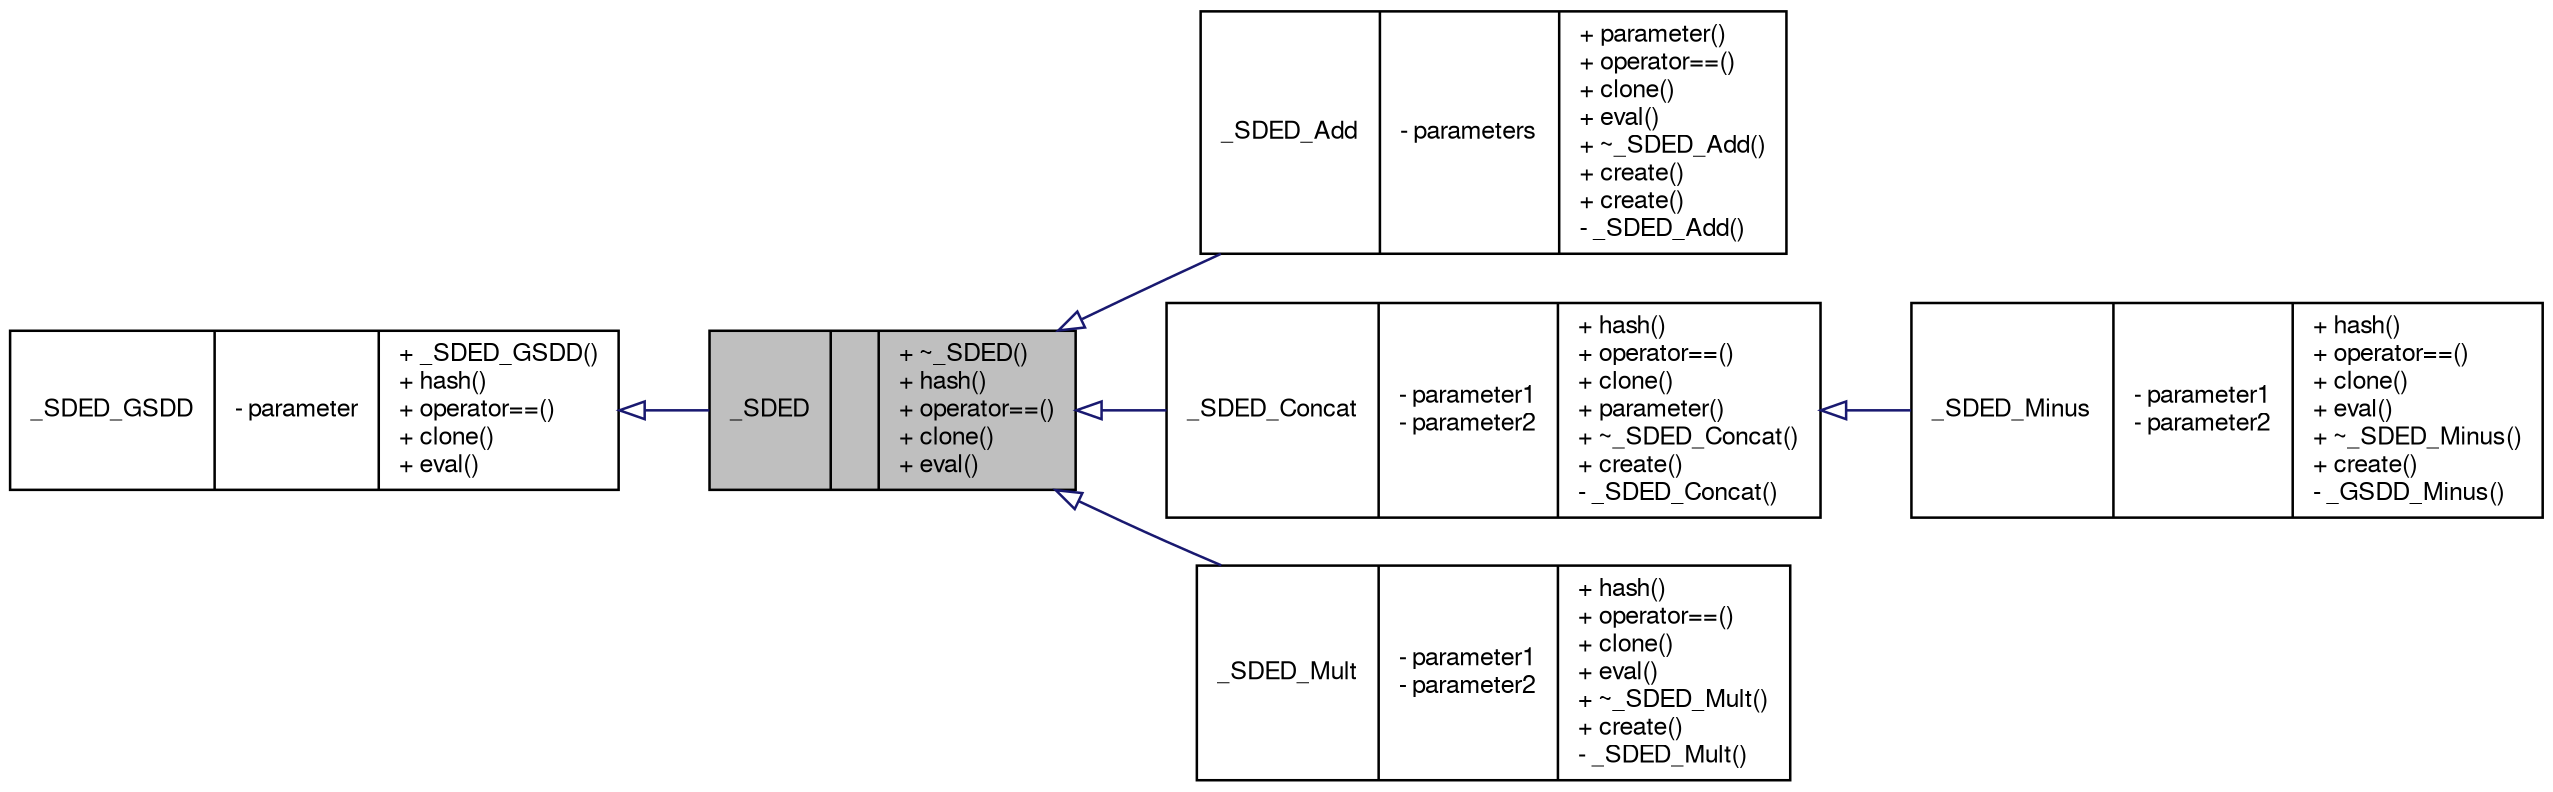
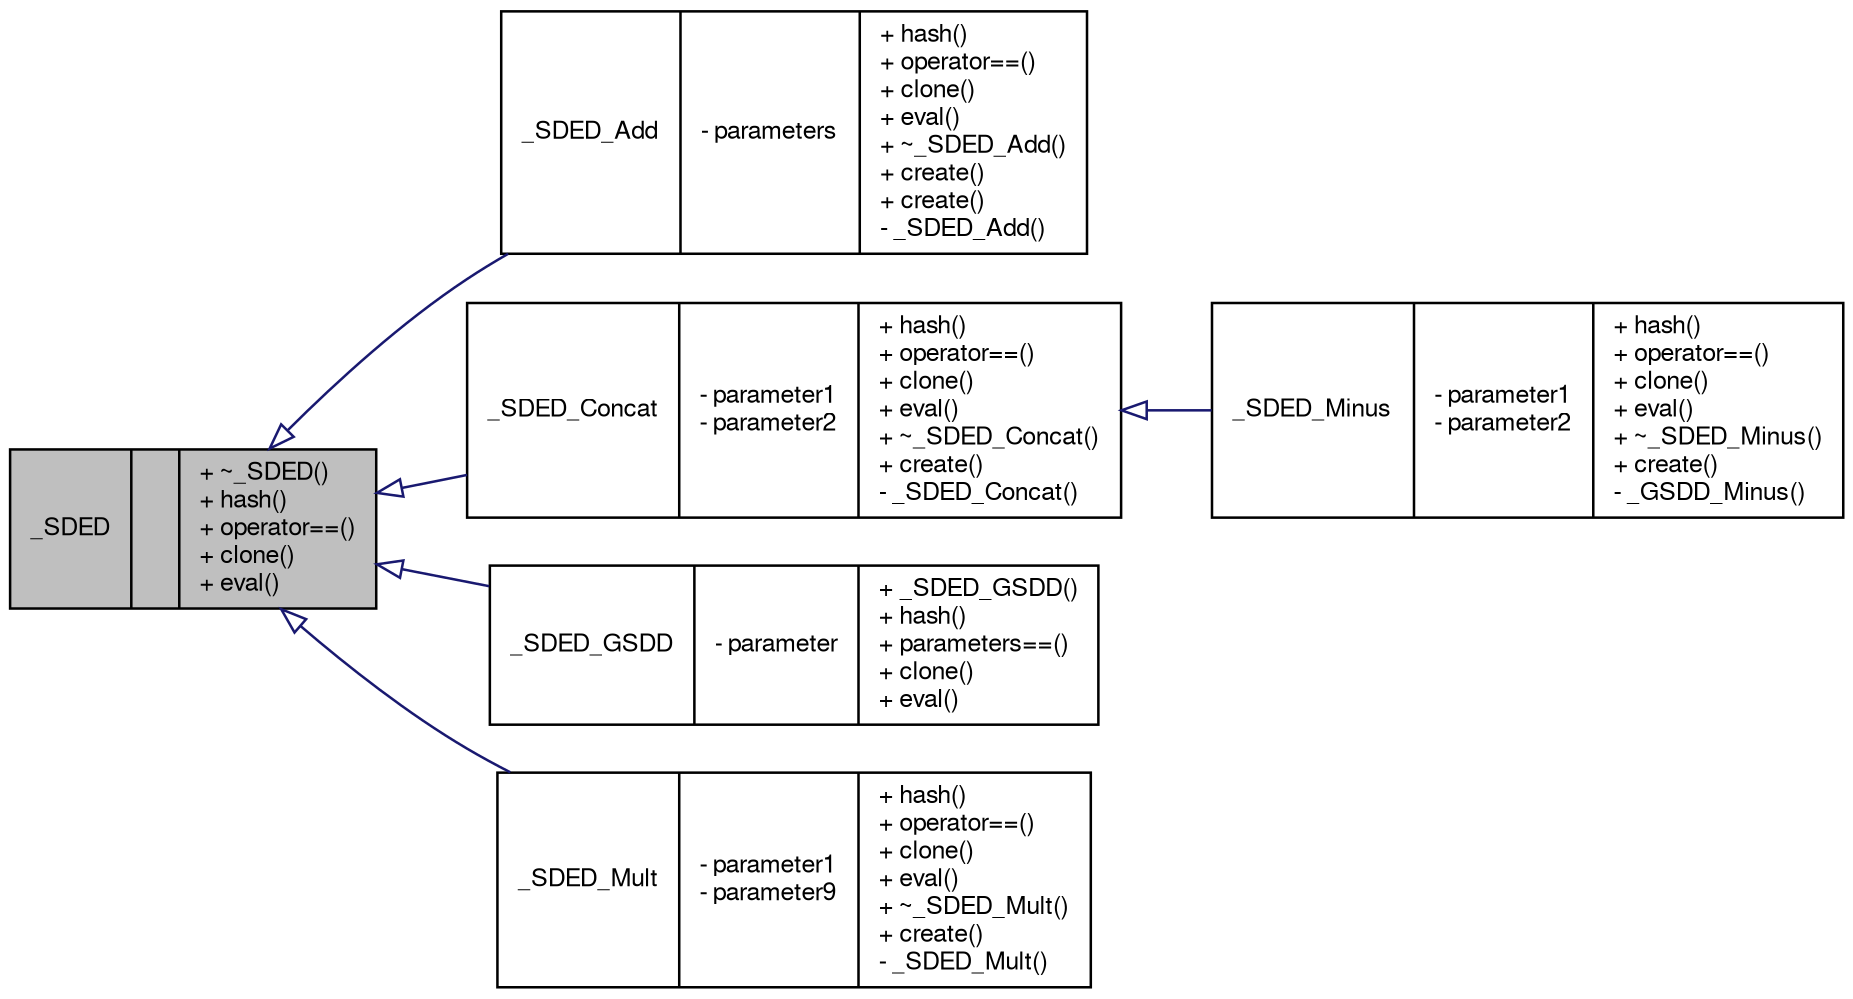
(1653, 34) -> (924, 34)
(477, 409) -> (975, 644)
(1651, 409) -> (919, 409)
(677, 410) -> (446, 578)
(1468, 686) -> (769, 893)
